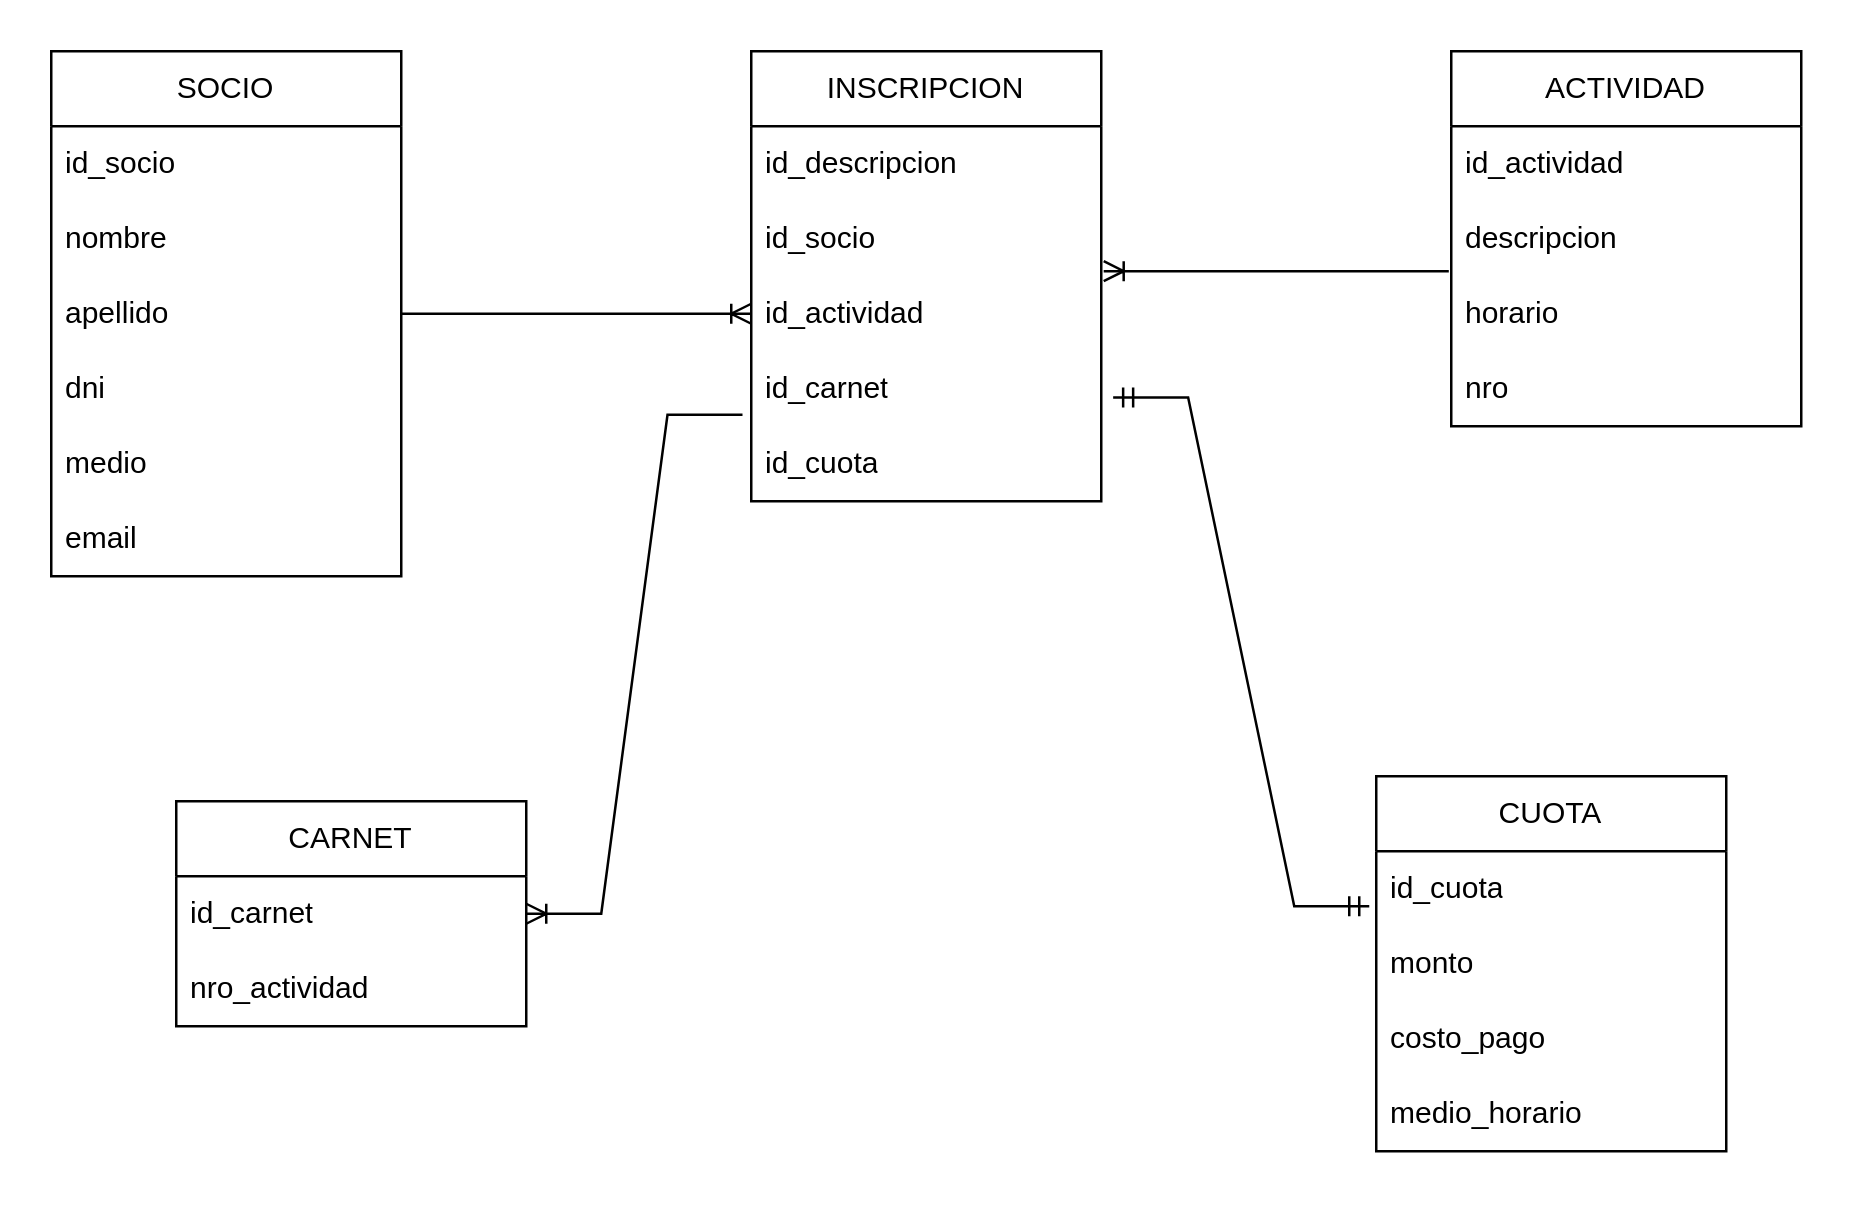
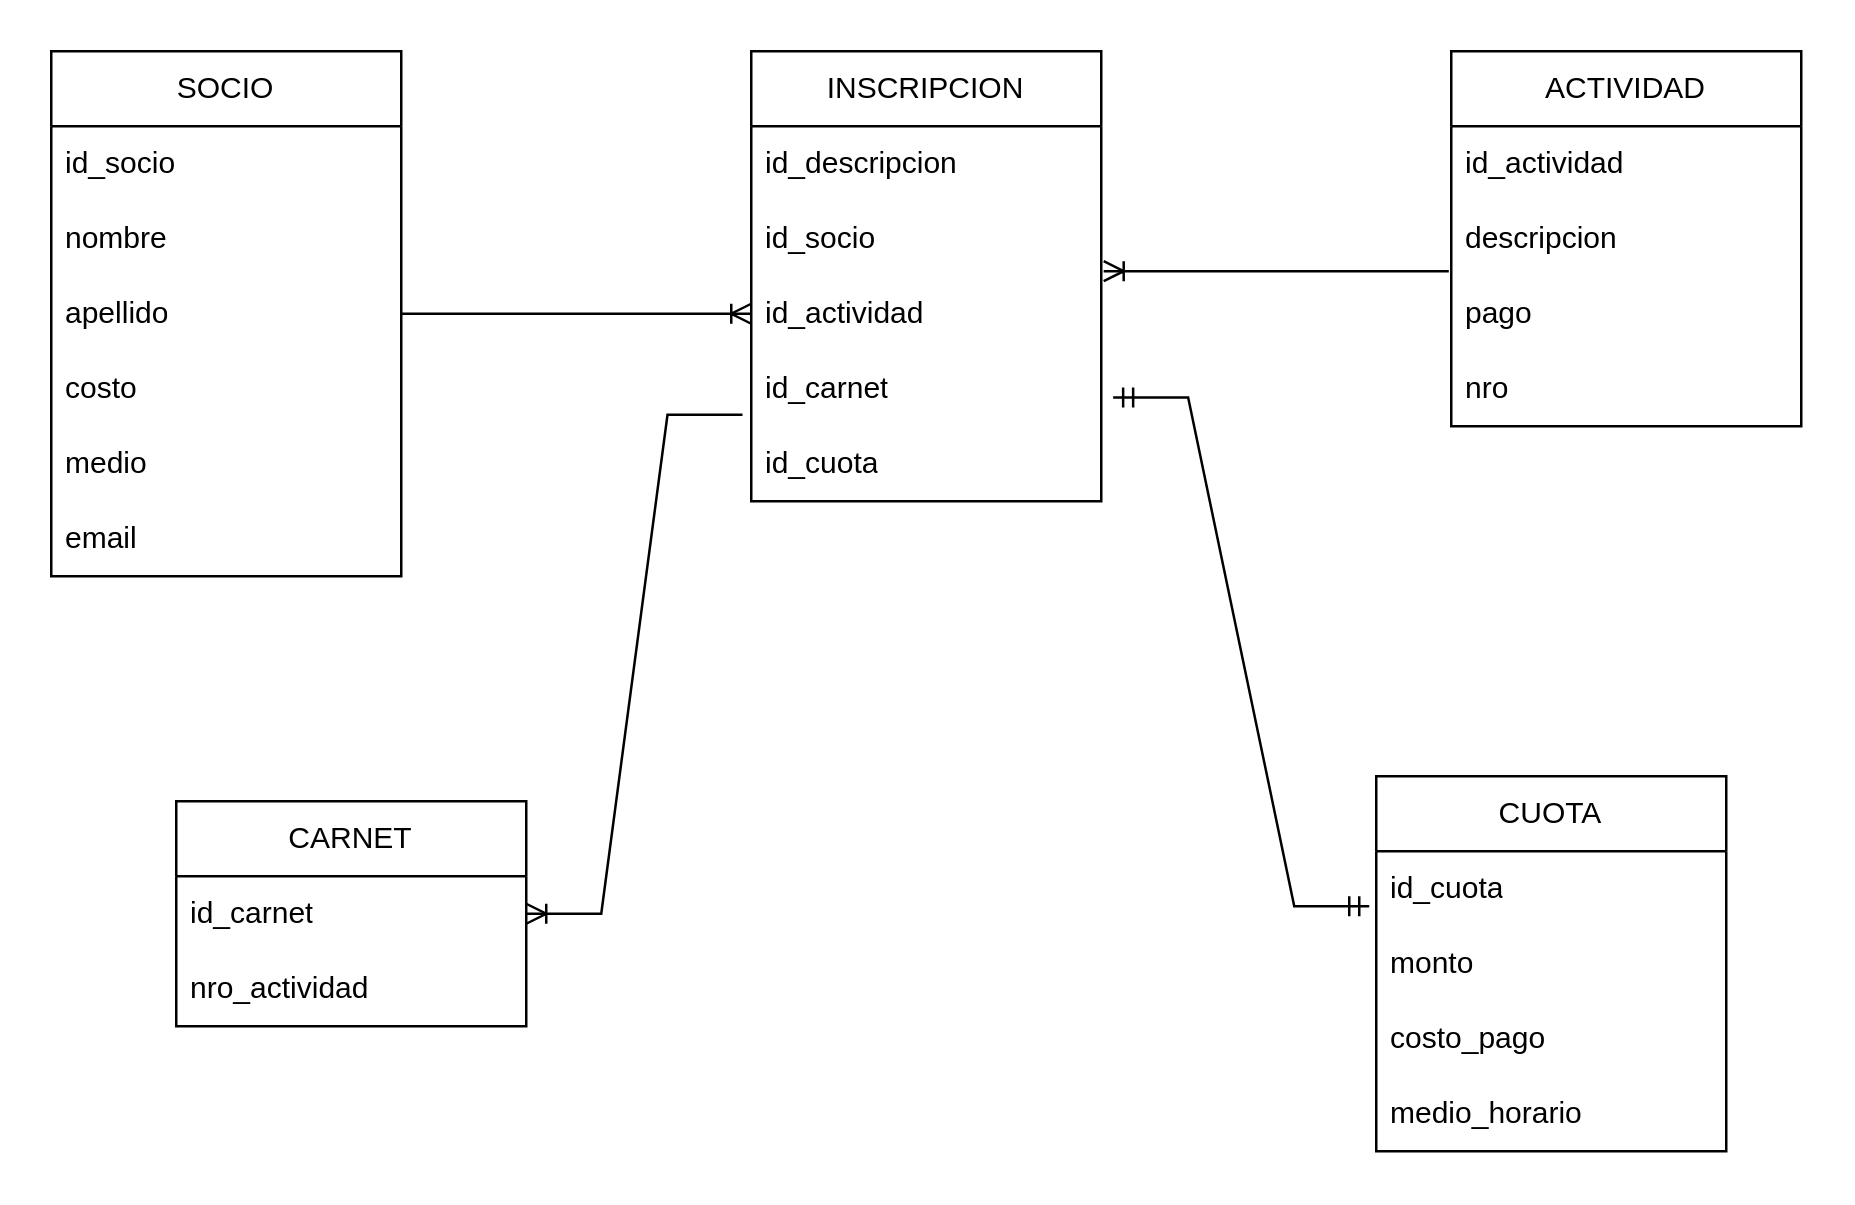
(1521, 314) -> (1500, 314)
(88, 389) -> (108, 389)
